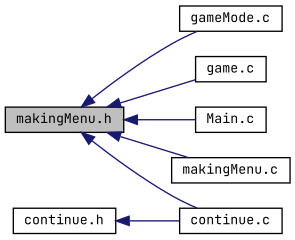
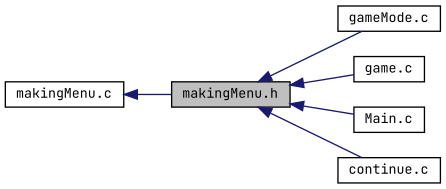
(154, 147) -> (155, 94)
(65, 221) -> none
